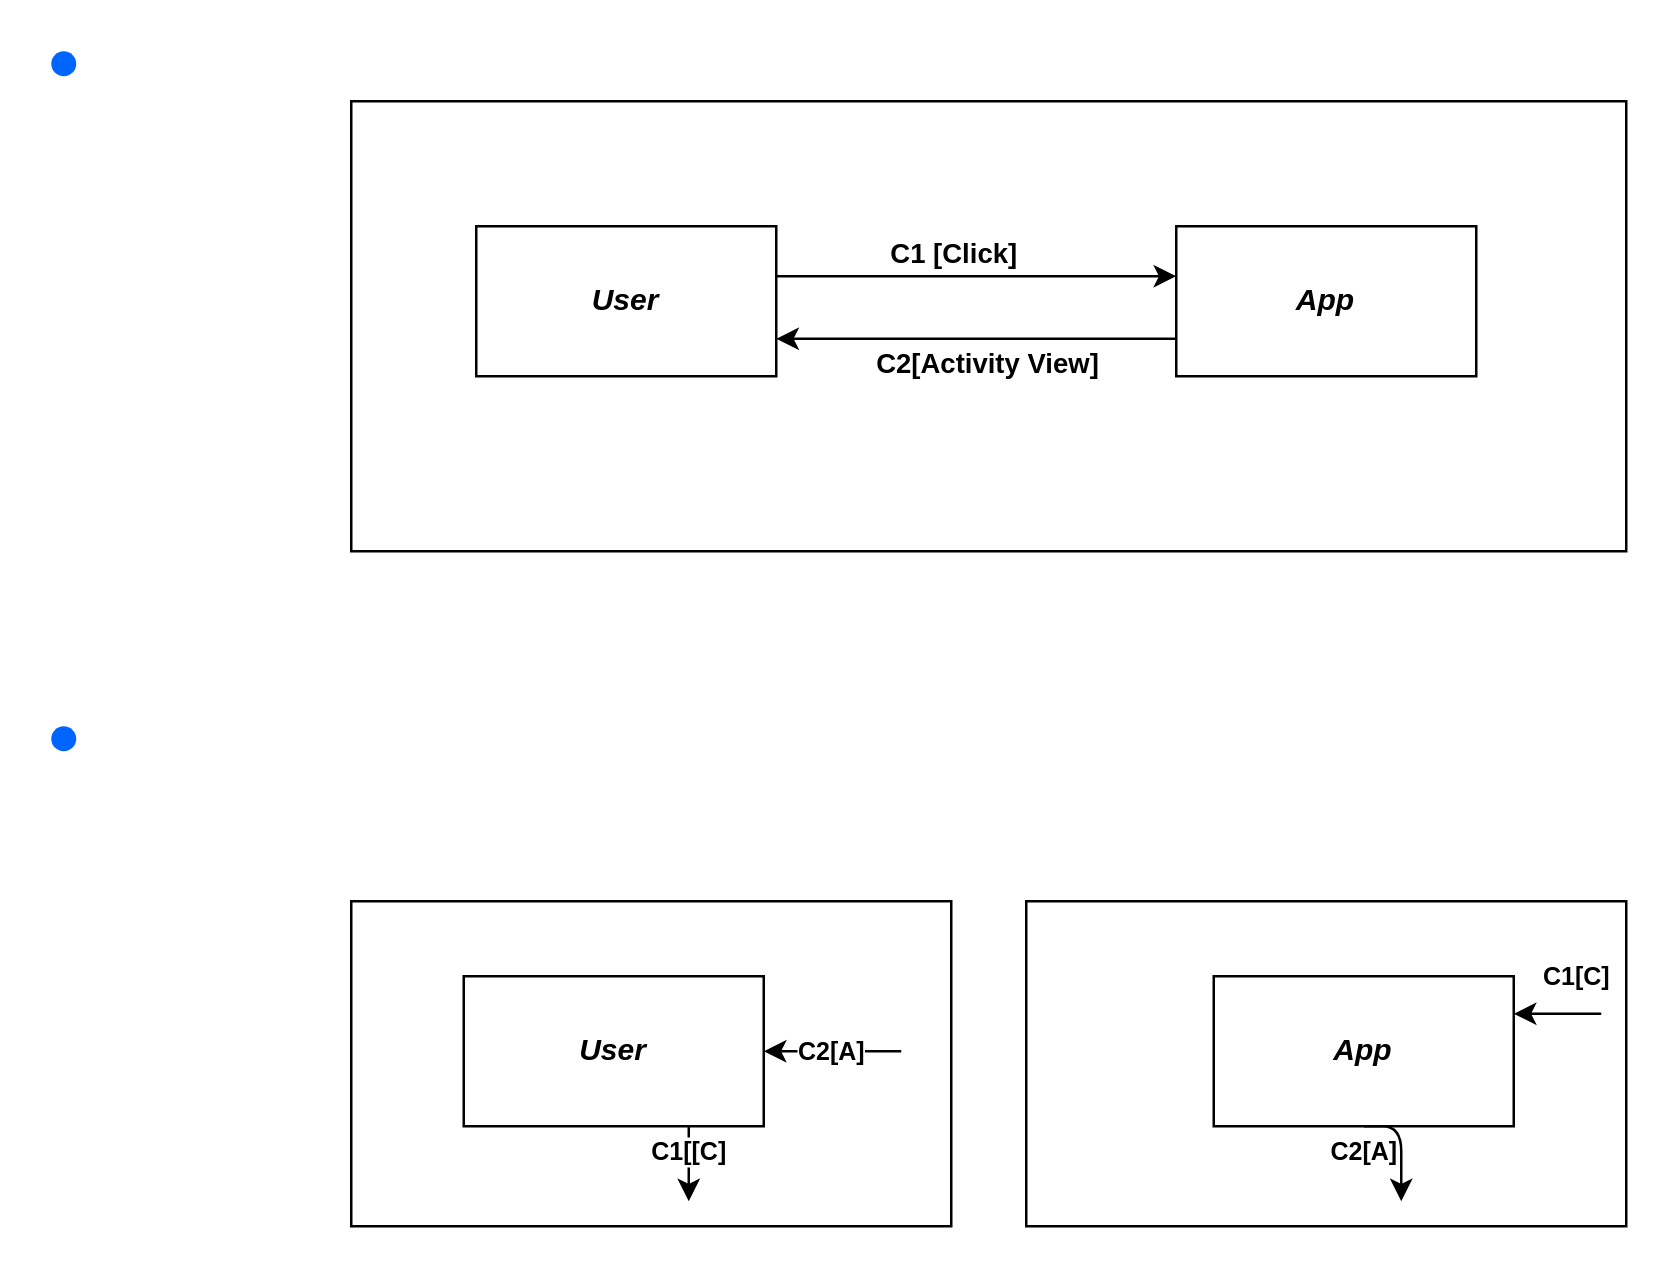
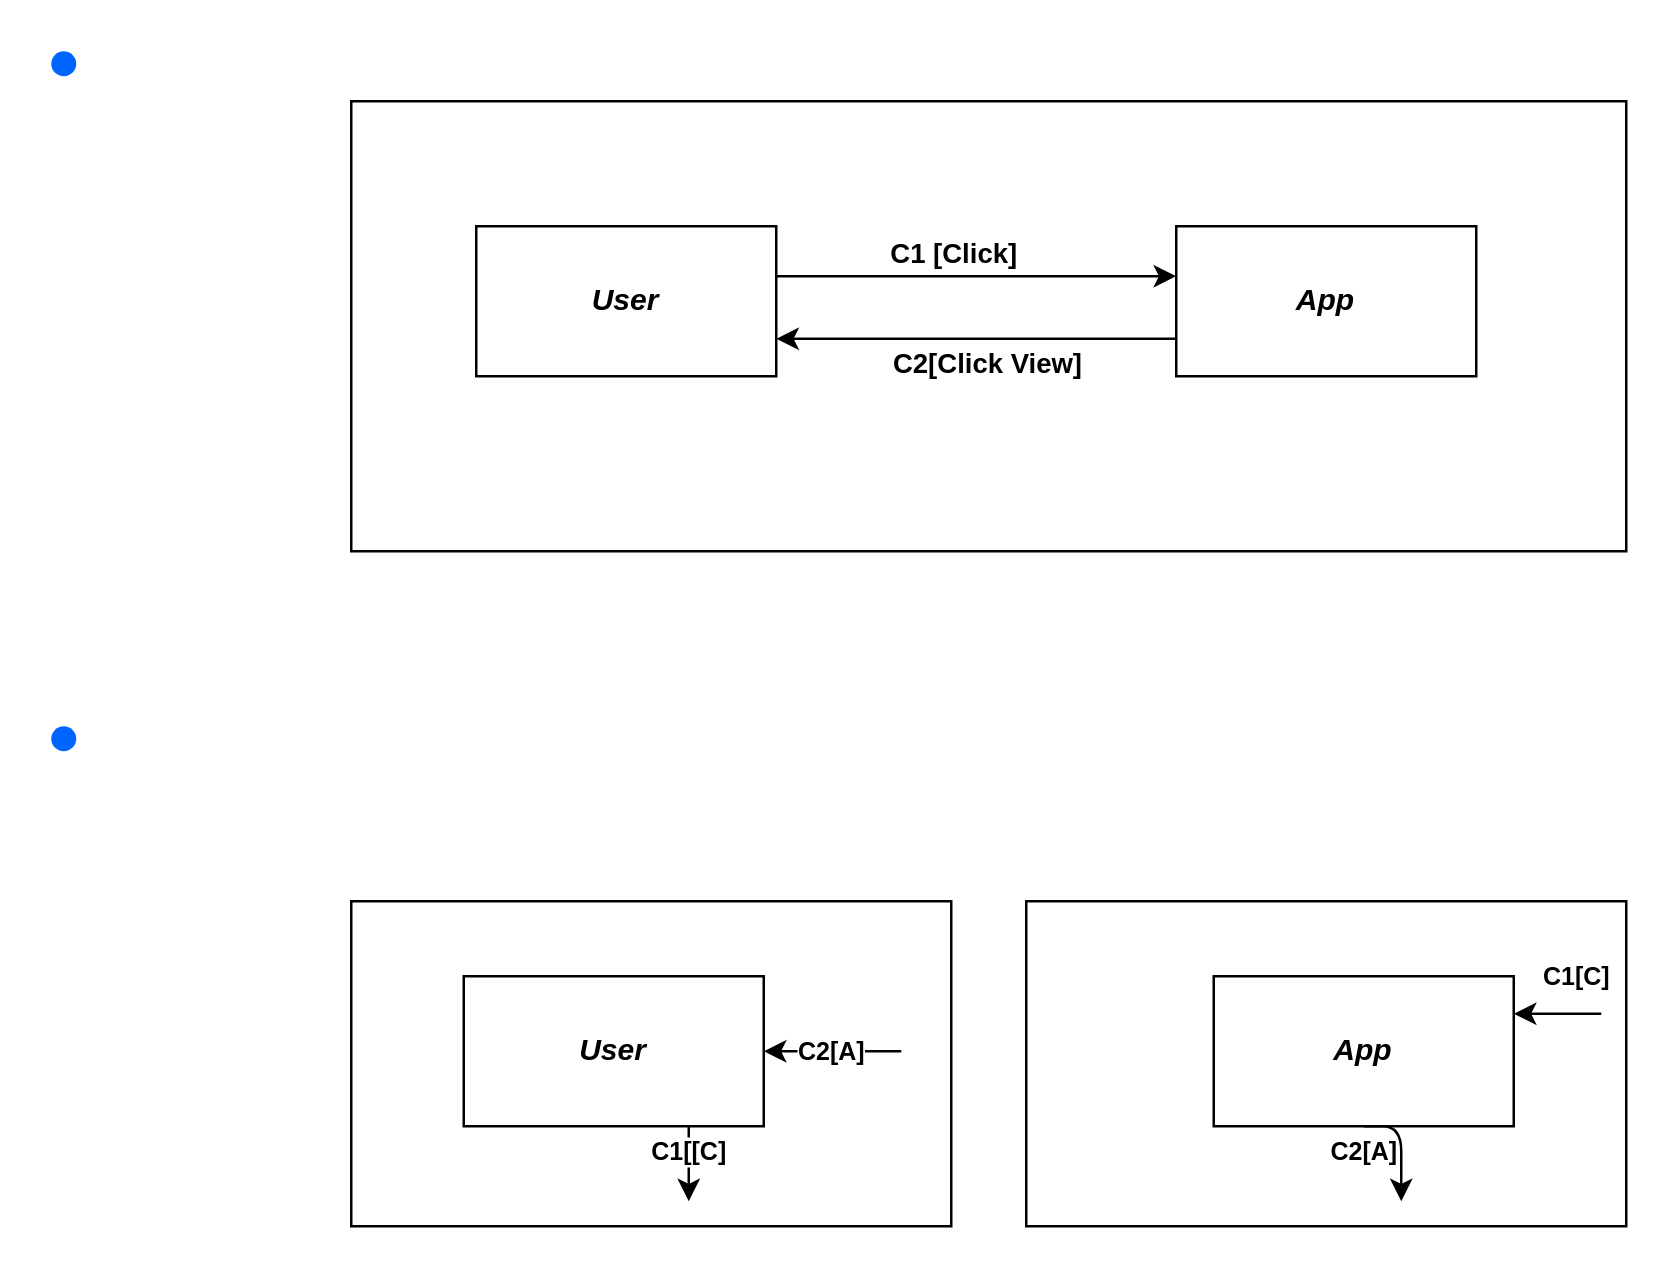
(989, 326) -> (989, 326)
